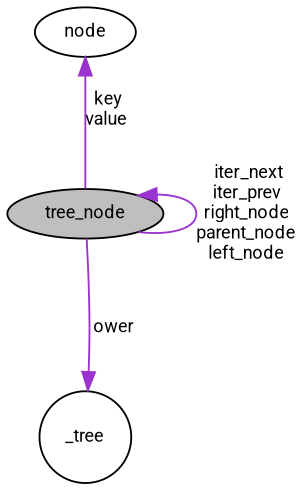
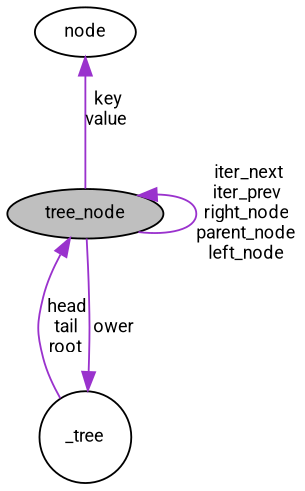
none -> (38, 326)
